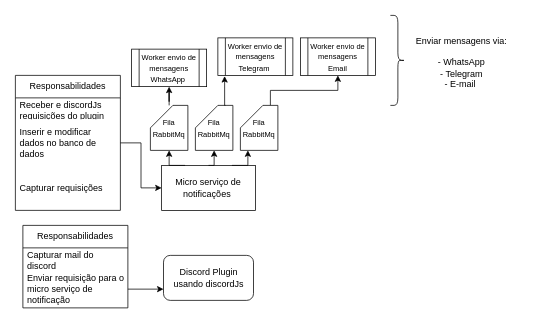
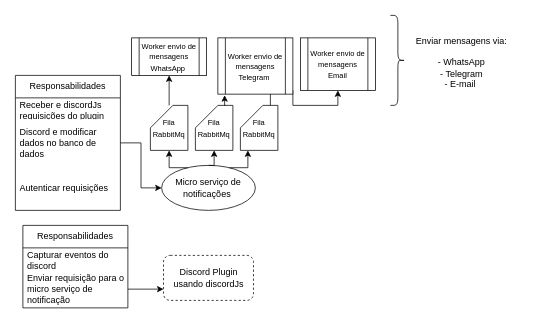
(255, 57) -> (255, 66)
(338, 57) -> (338, 64)
(169, 68) -> (169, 57)
(69, 143) -> (69, 143)
(67, 188) -> (69, 188)
(209, 188) -> (209, 188)
(76, 259) -> (76, 259)
(209, 278) -> (209, 278)
